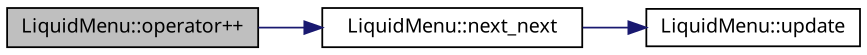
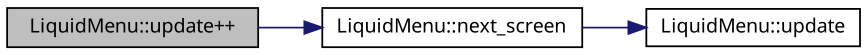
(133, 28) -> (133, 28)
(452, 28) -> (452, 28)
